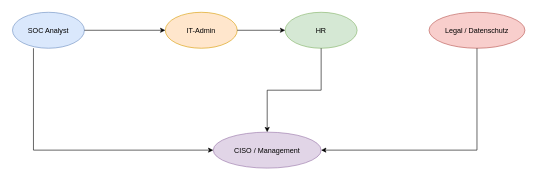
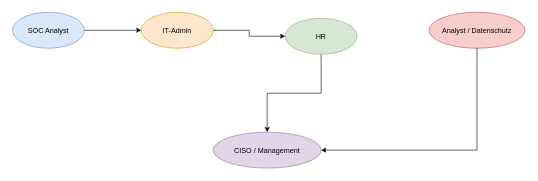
(201, 30) -> (177, 30)
(321, 30) -> (321, 36)
(477, 31) -> (477, 31)
(33, 100) -> none
